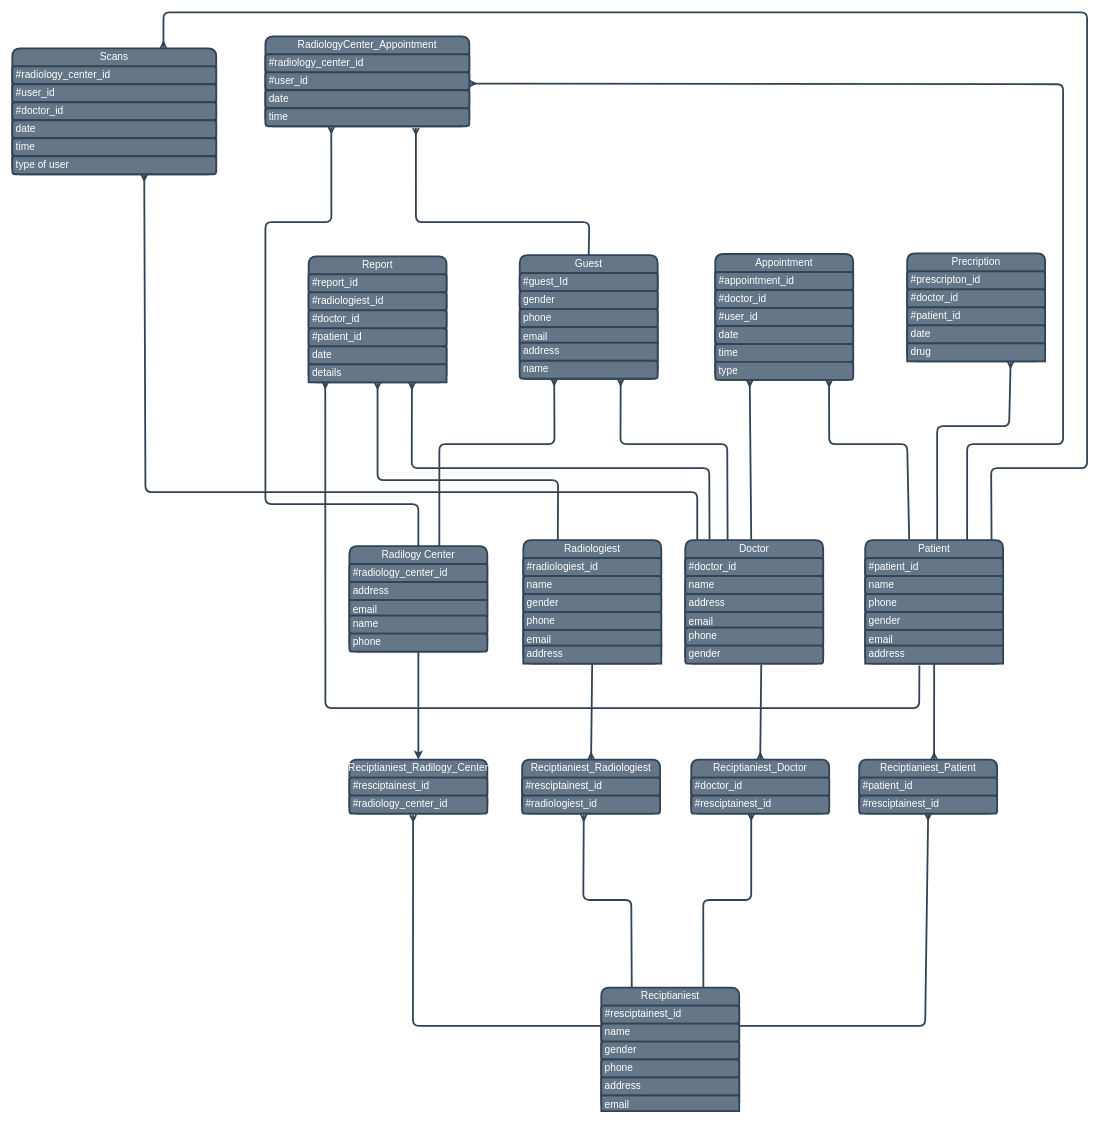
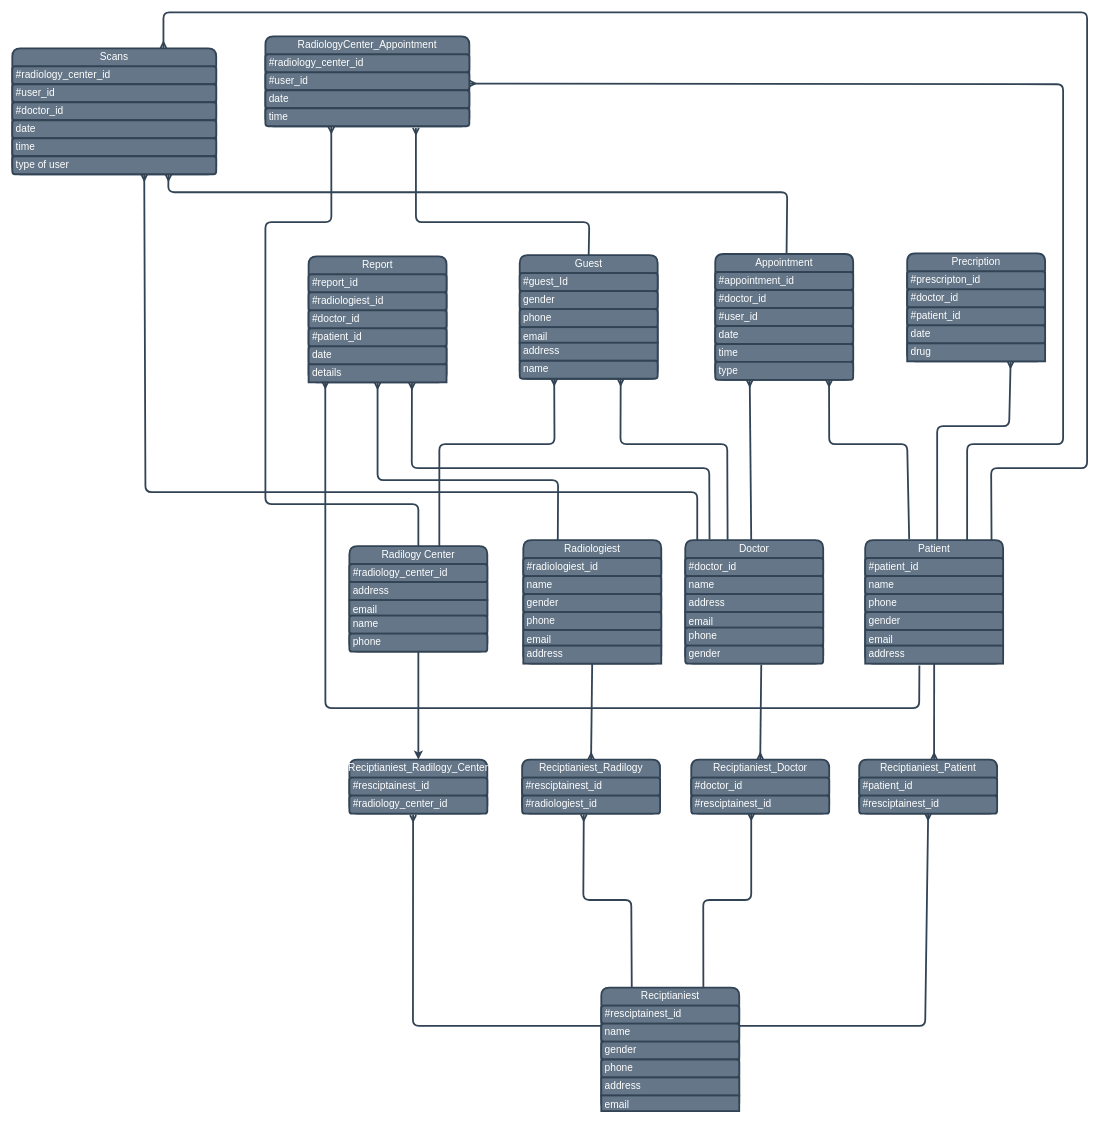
none -> (501, 192)
(591, 769) -> (591, 769)
